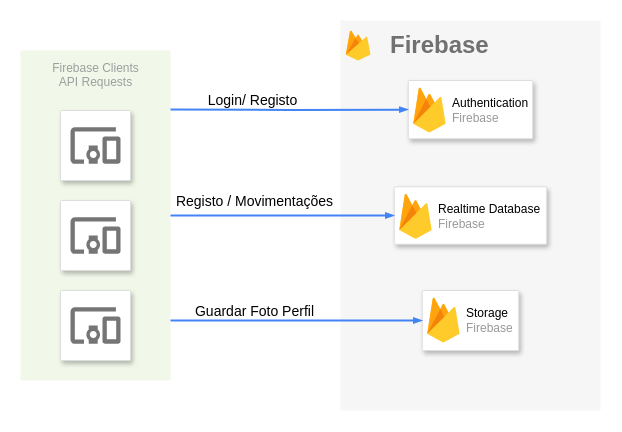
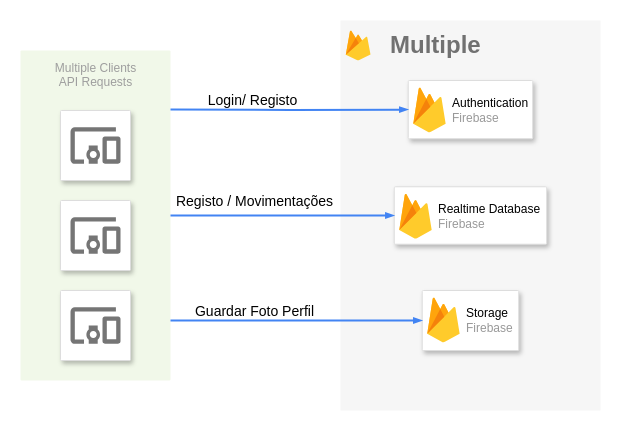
(420, 40) -> (416, 40)
(96, 76) -> (96, 76)
